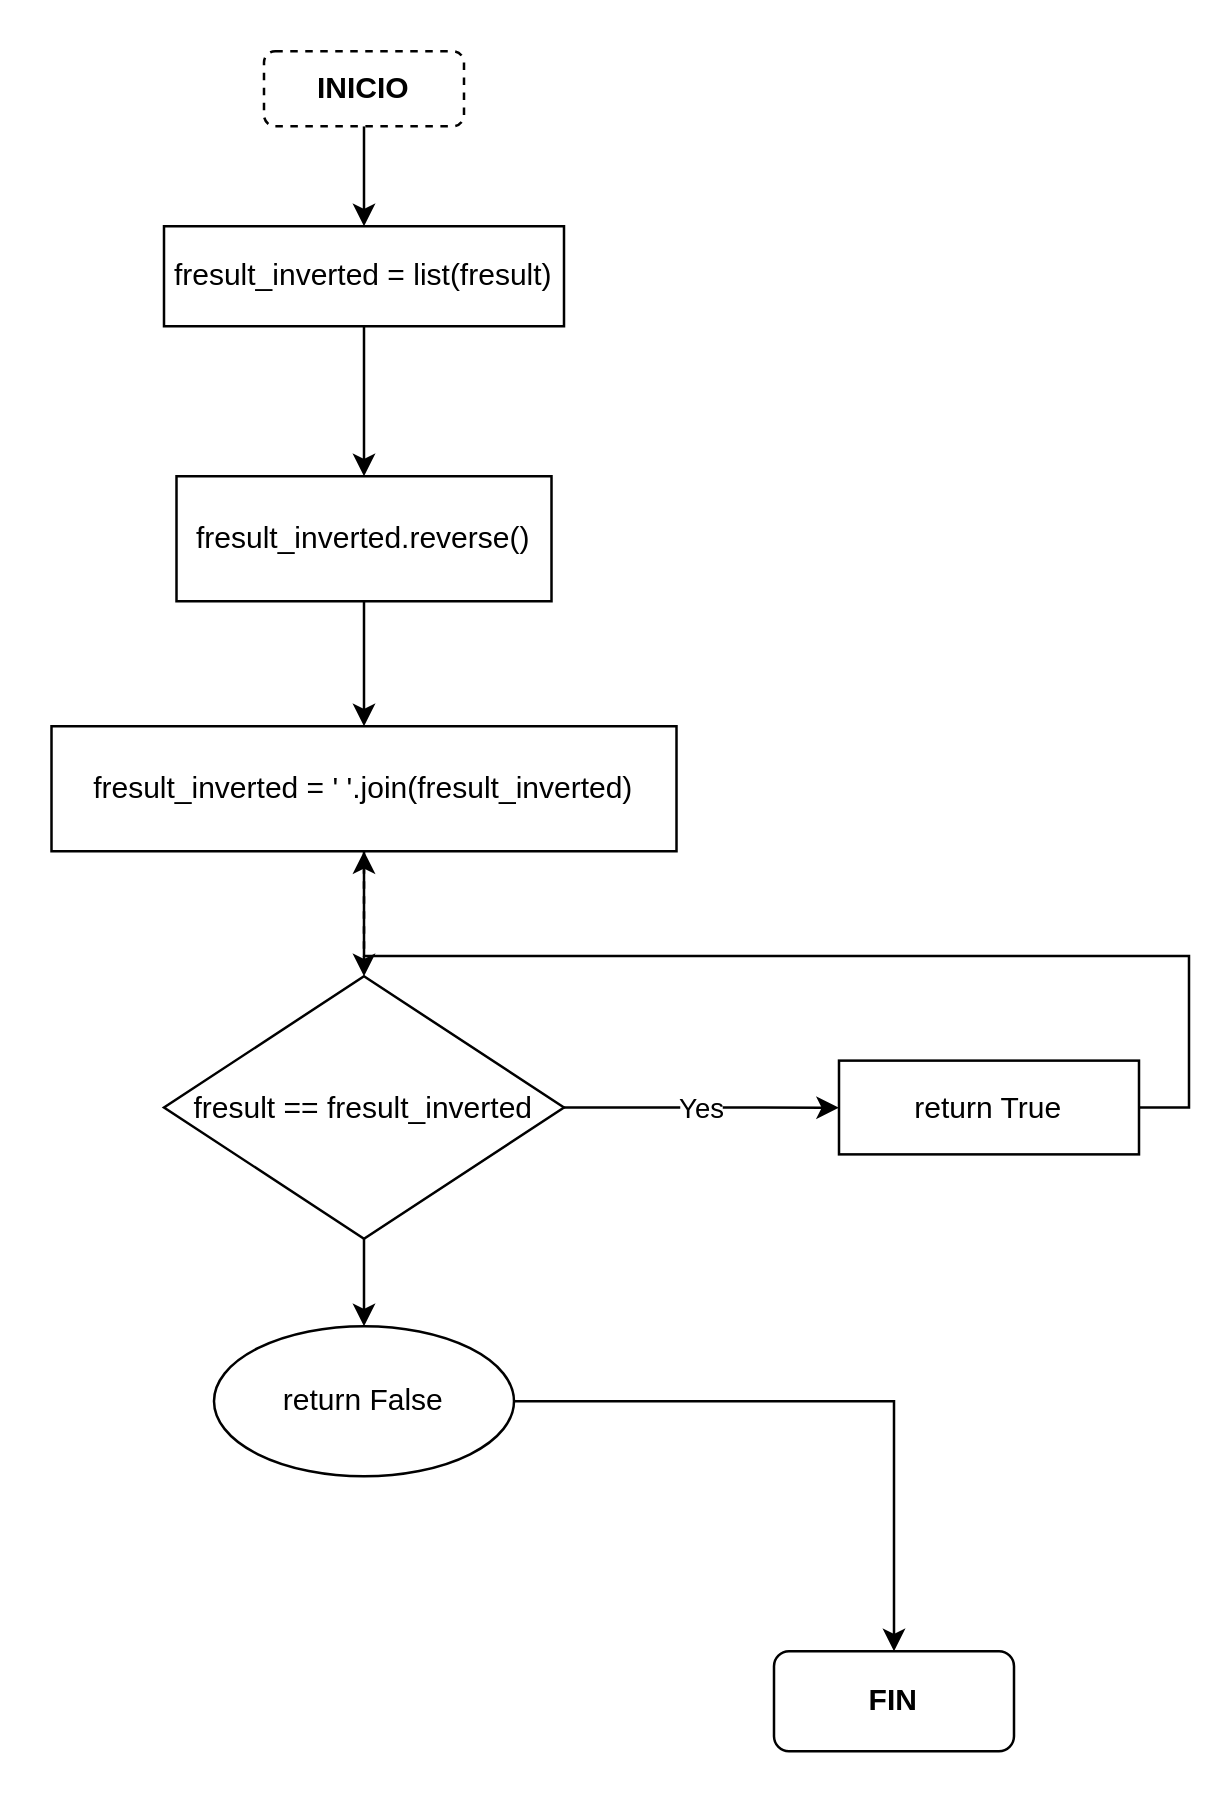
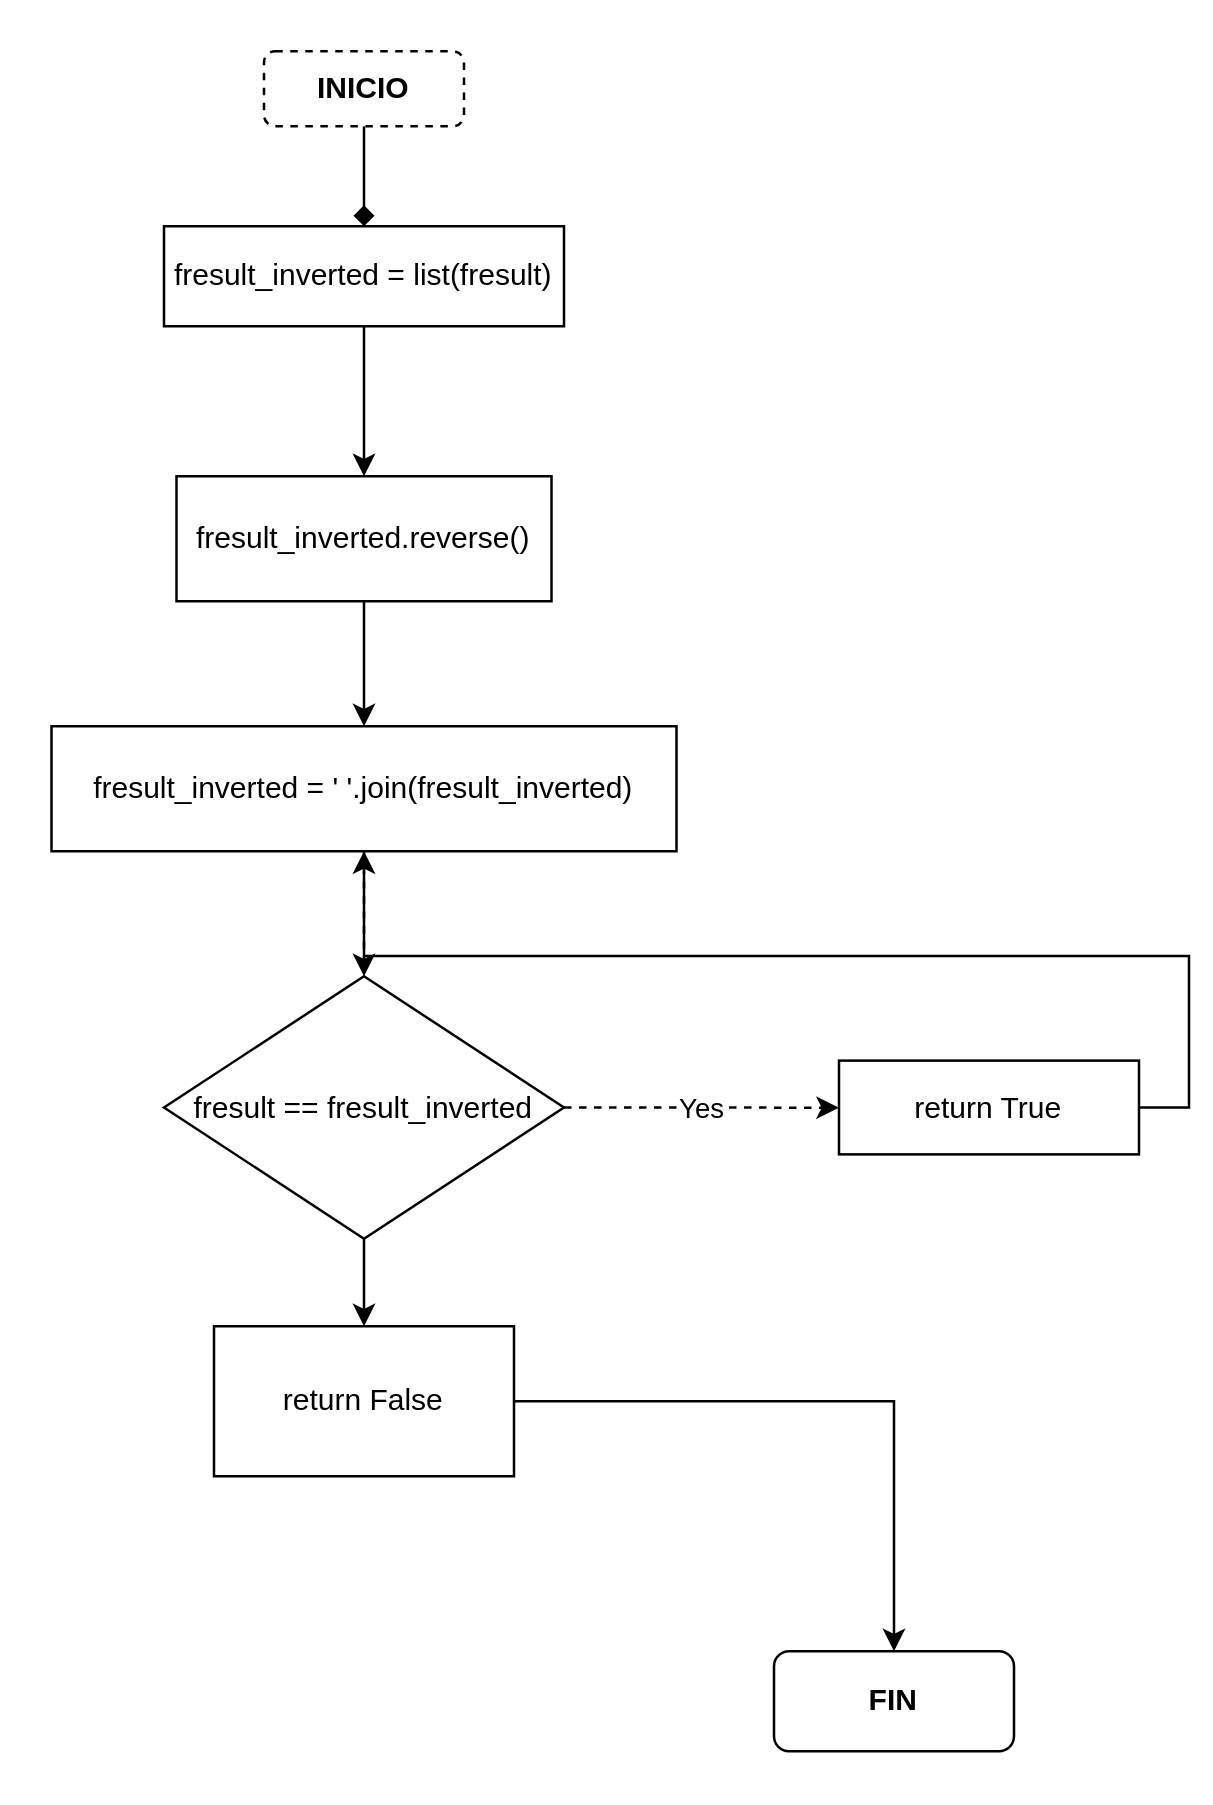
(364, 207) -> (364, 206)
(625, 1108) -> (625, 1108)
(364, 1401) -> (364, 1401)
